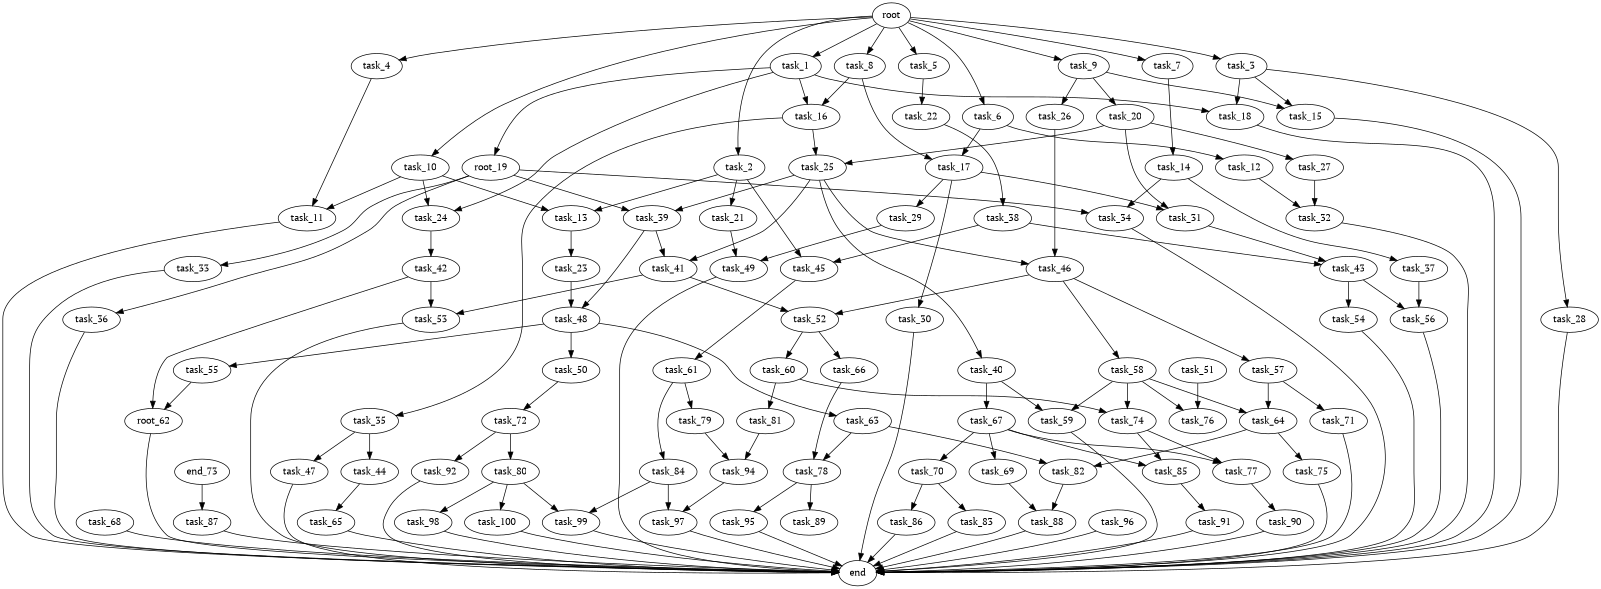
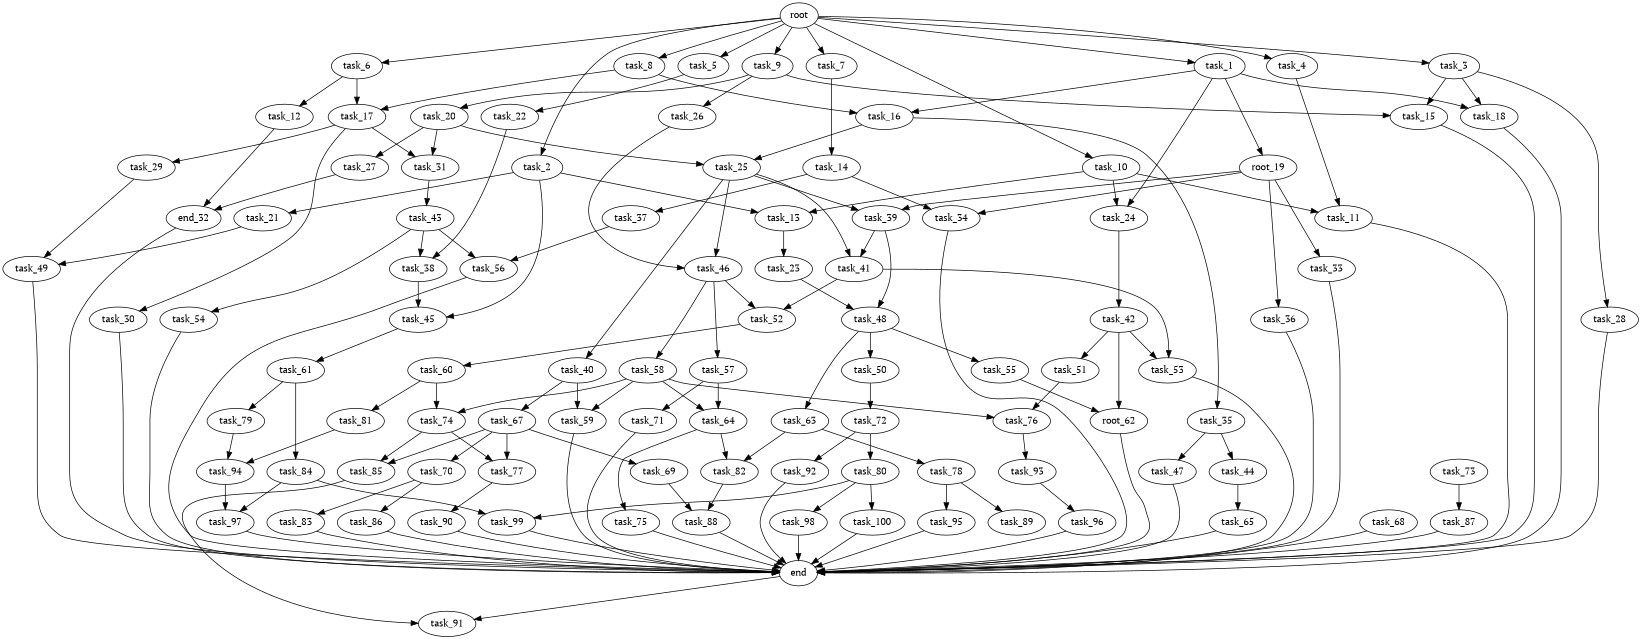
(1315, 218) -> (194, 218)
(1172, 244) -> (422, 240)
none -> (1097, 342)
(849, 370) -> none
(202, 472) -> (1459, 472)
none -> (1027, 472)
(1039, 557) -> (631, 597)
